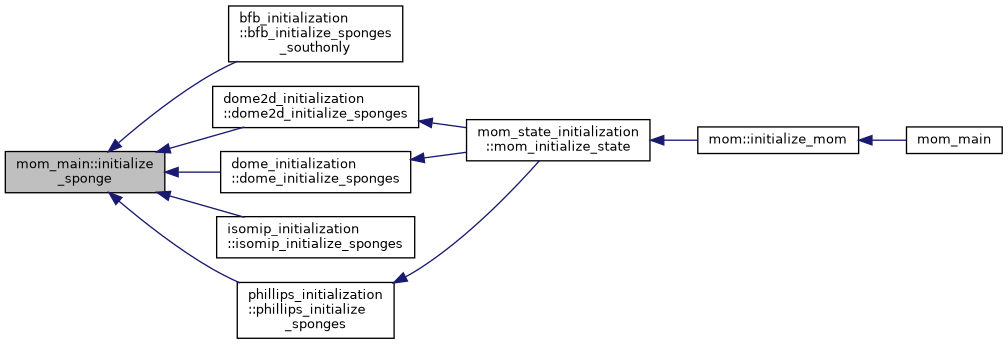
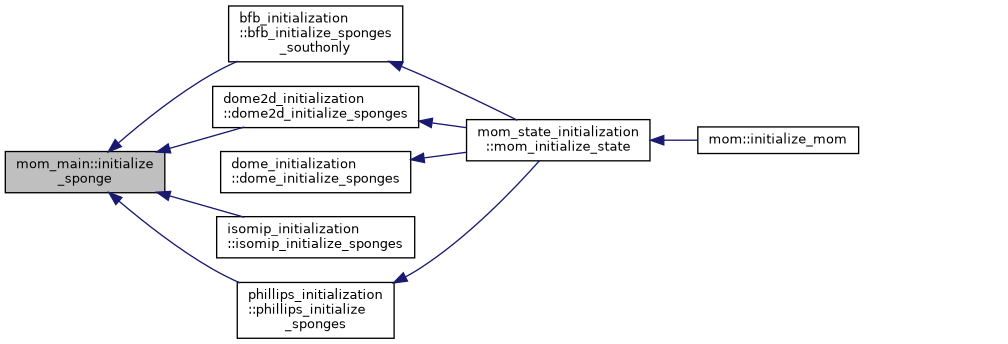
none -> (460, 92)
(954, 140) -> none
(199, 172) -> none
